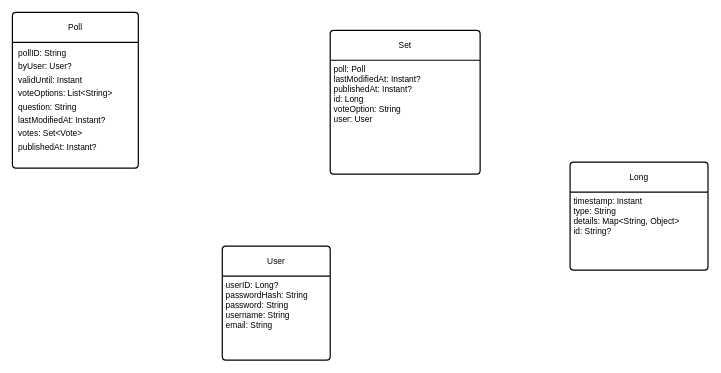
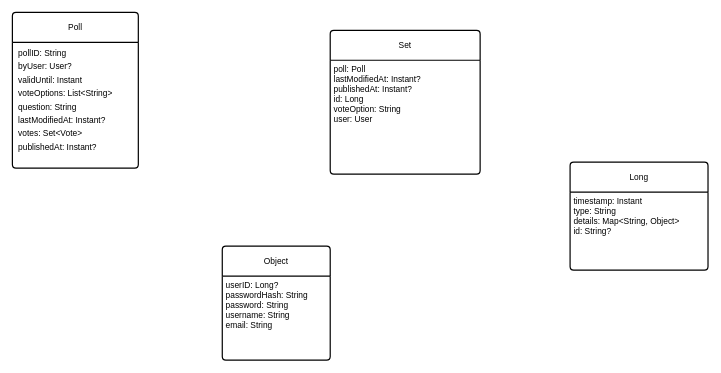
(276, 261) -> (276, 261)
